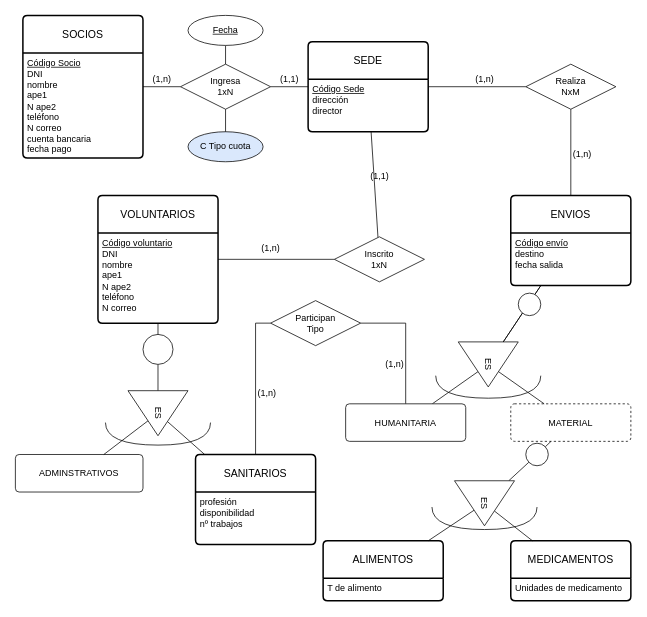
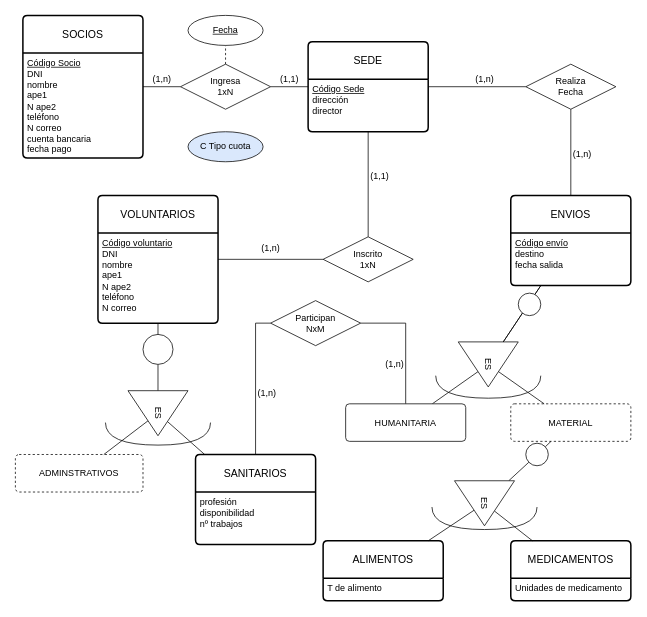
(225, 55) -> (225, 55)
(570, 87) -> (570, 87)
(225, 120) -> none
(379, 259) -> (368, 259)
(315, 323) -> (315, 323)
(79, 473) -> (79, 473)
